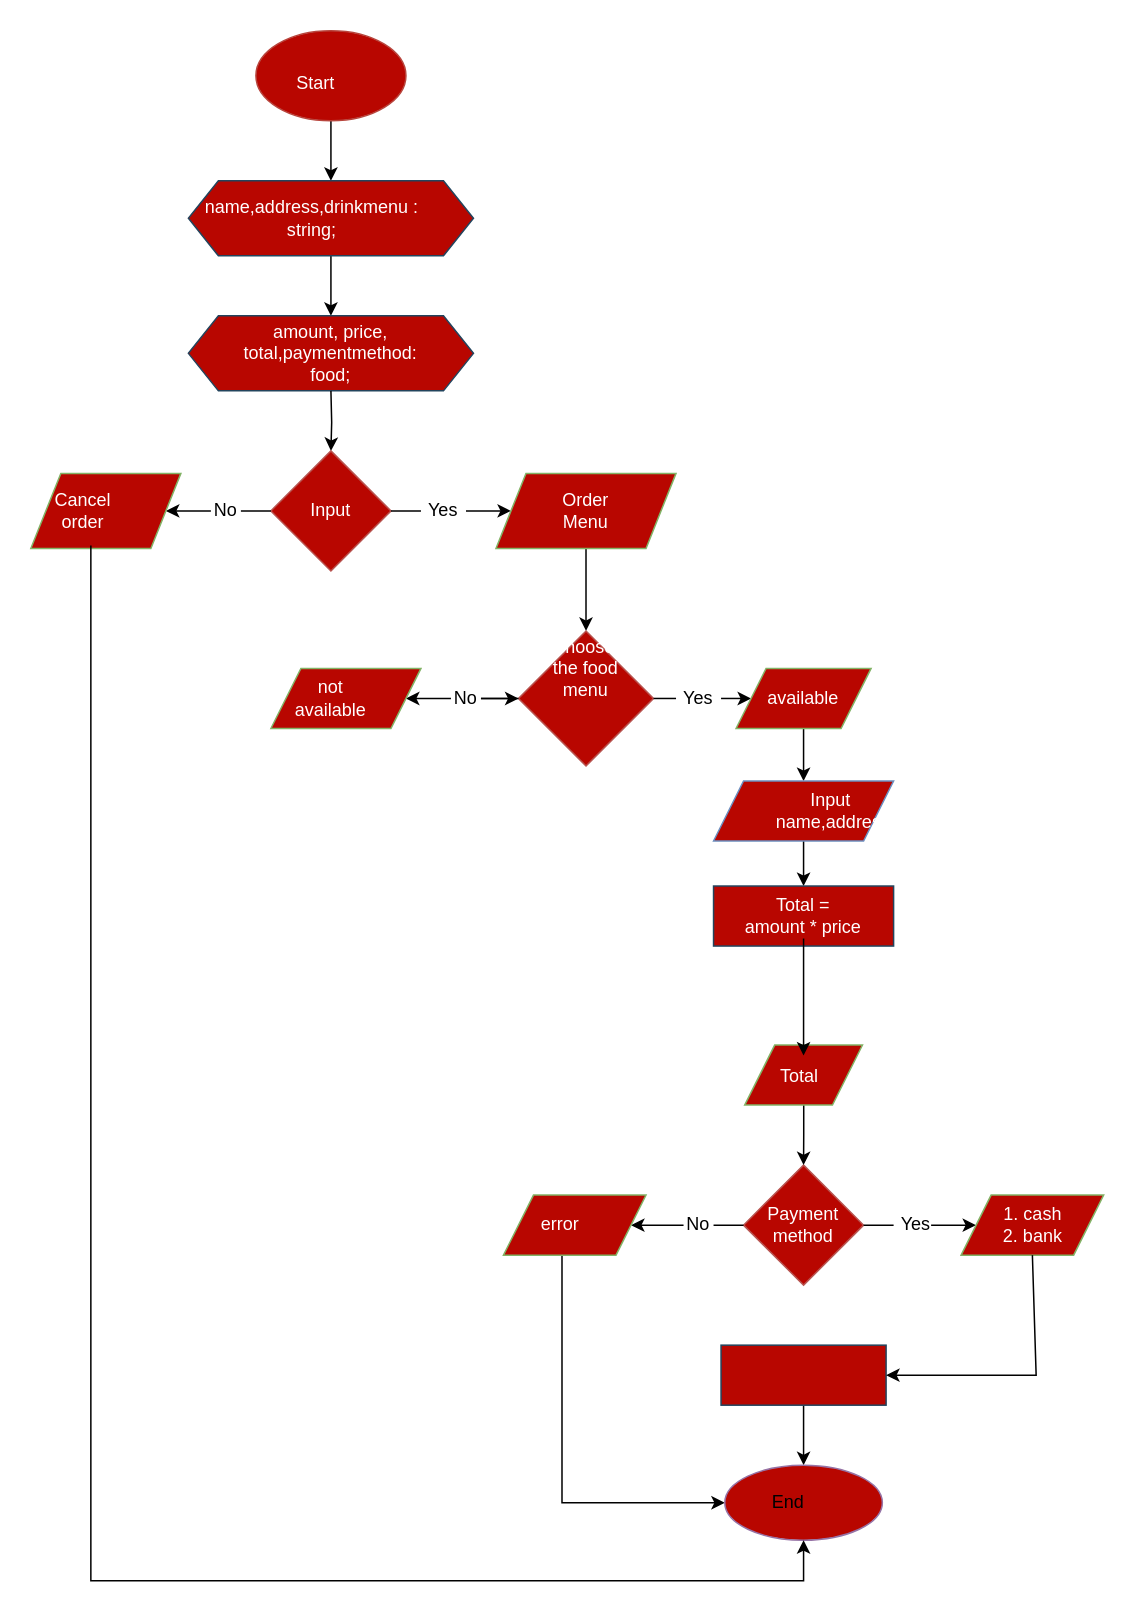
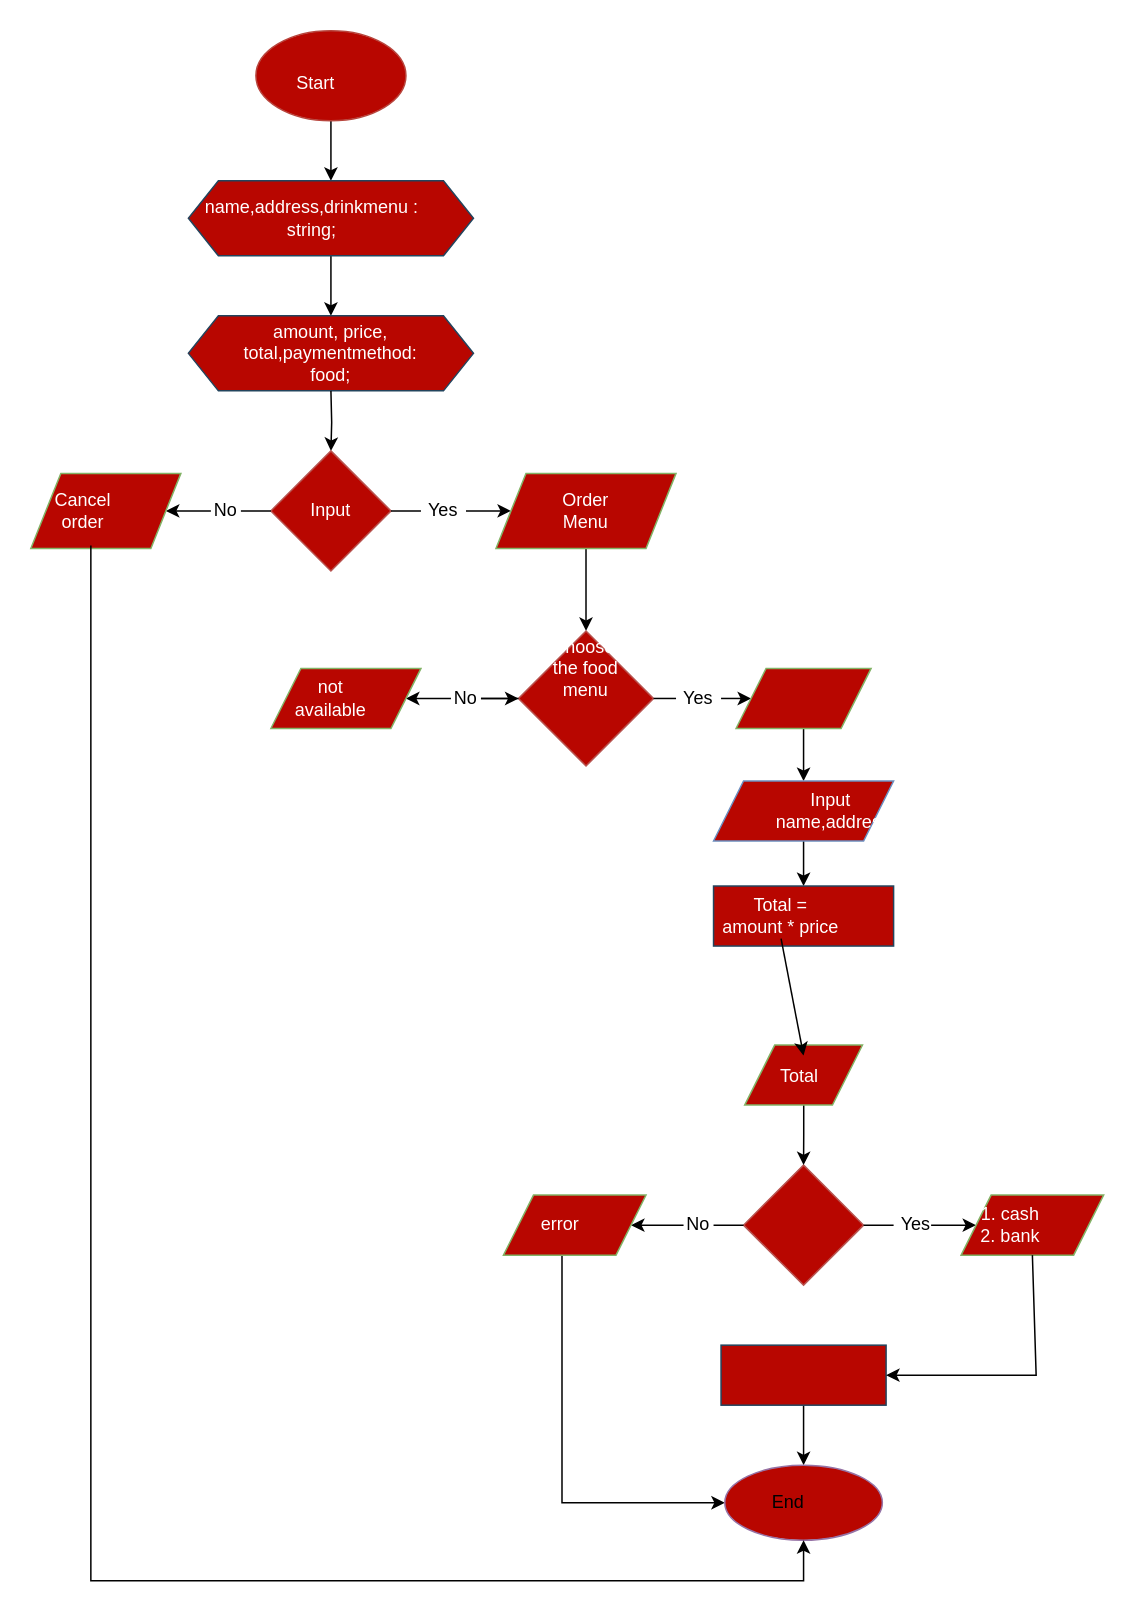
(803, 698) -> none
(803, 916) -> (781, 916)
(803, 1225) -> none
(1032, 1225) -> (1010, 1225)
